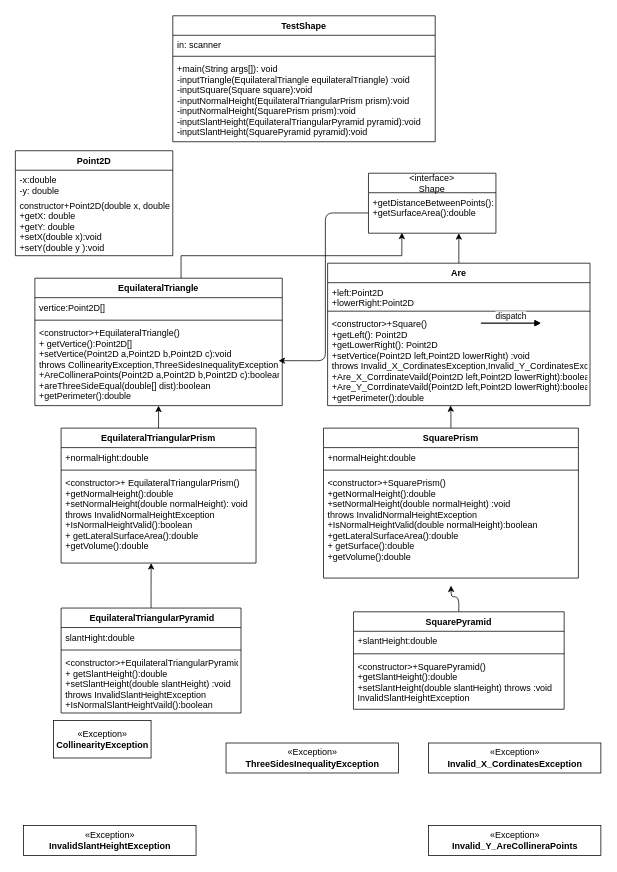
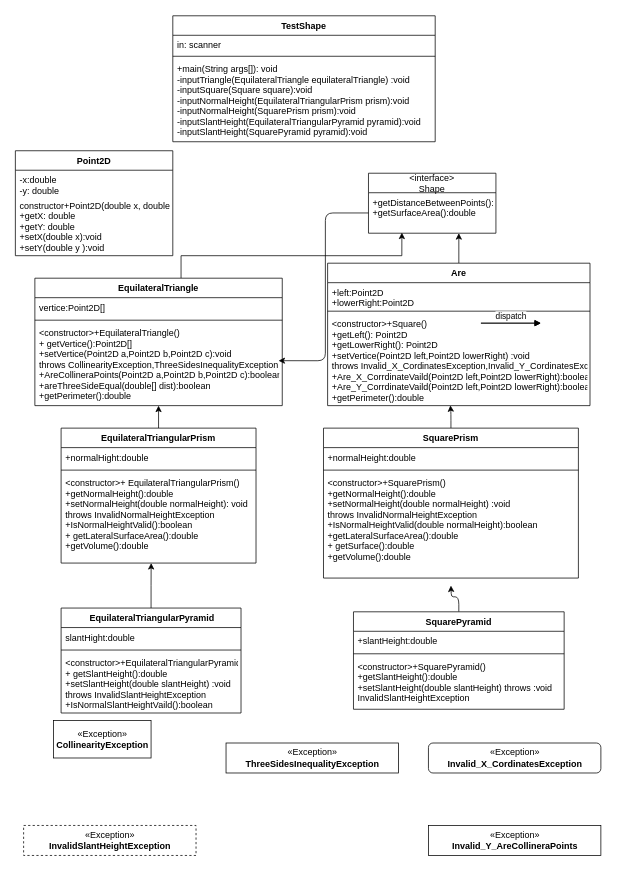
(515, 758) -> (515, 758)
(110, 840) -> (110, 840)
